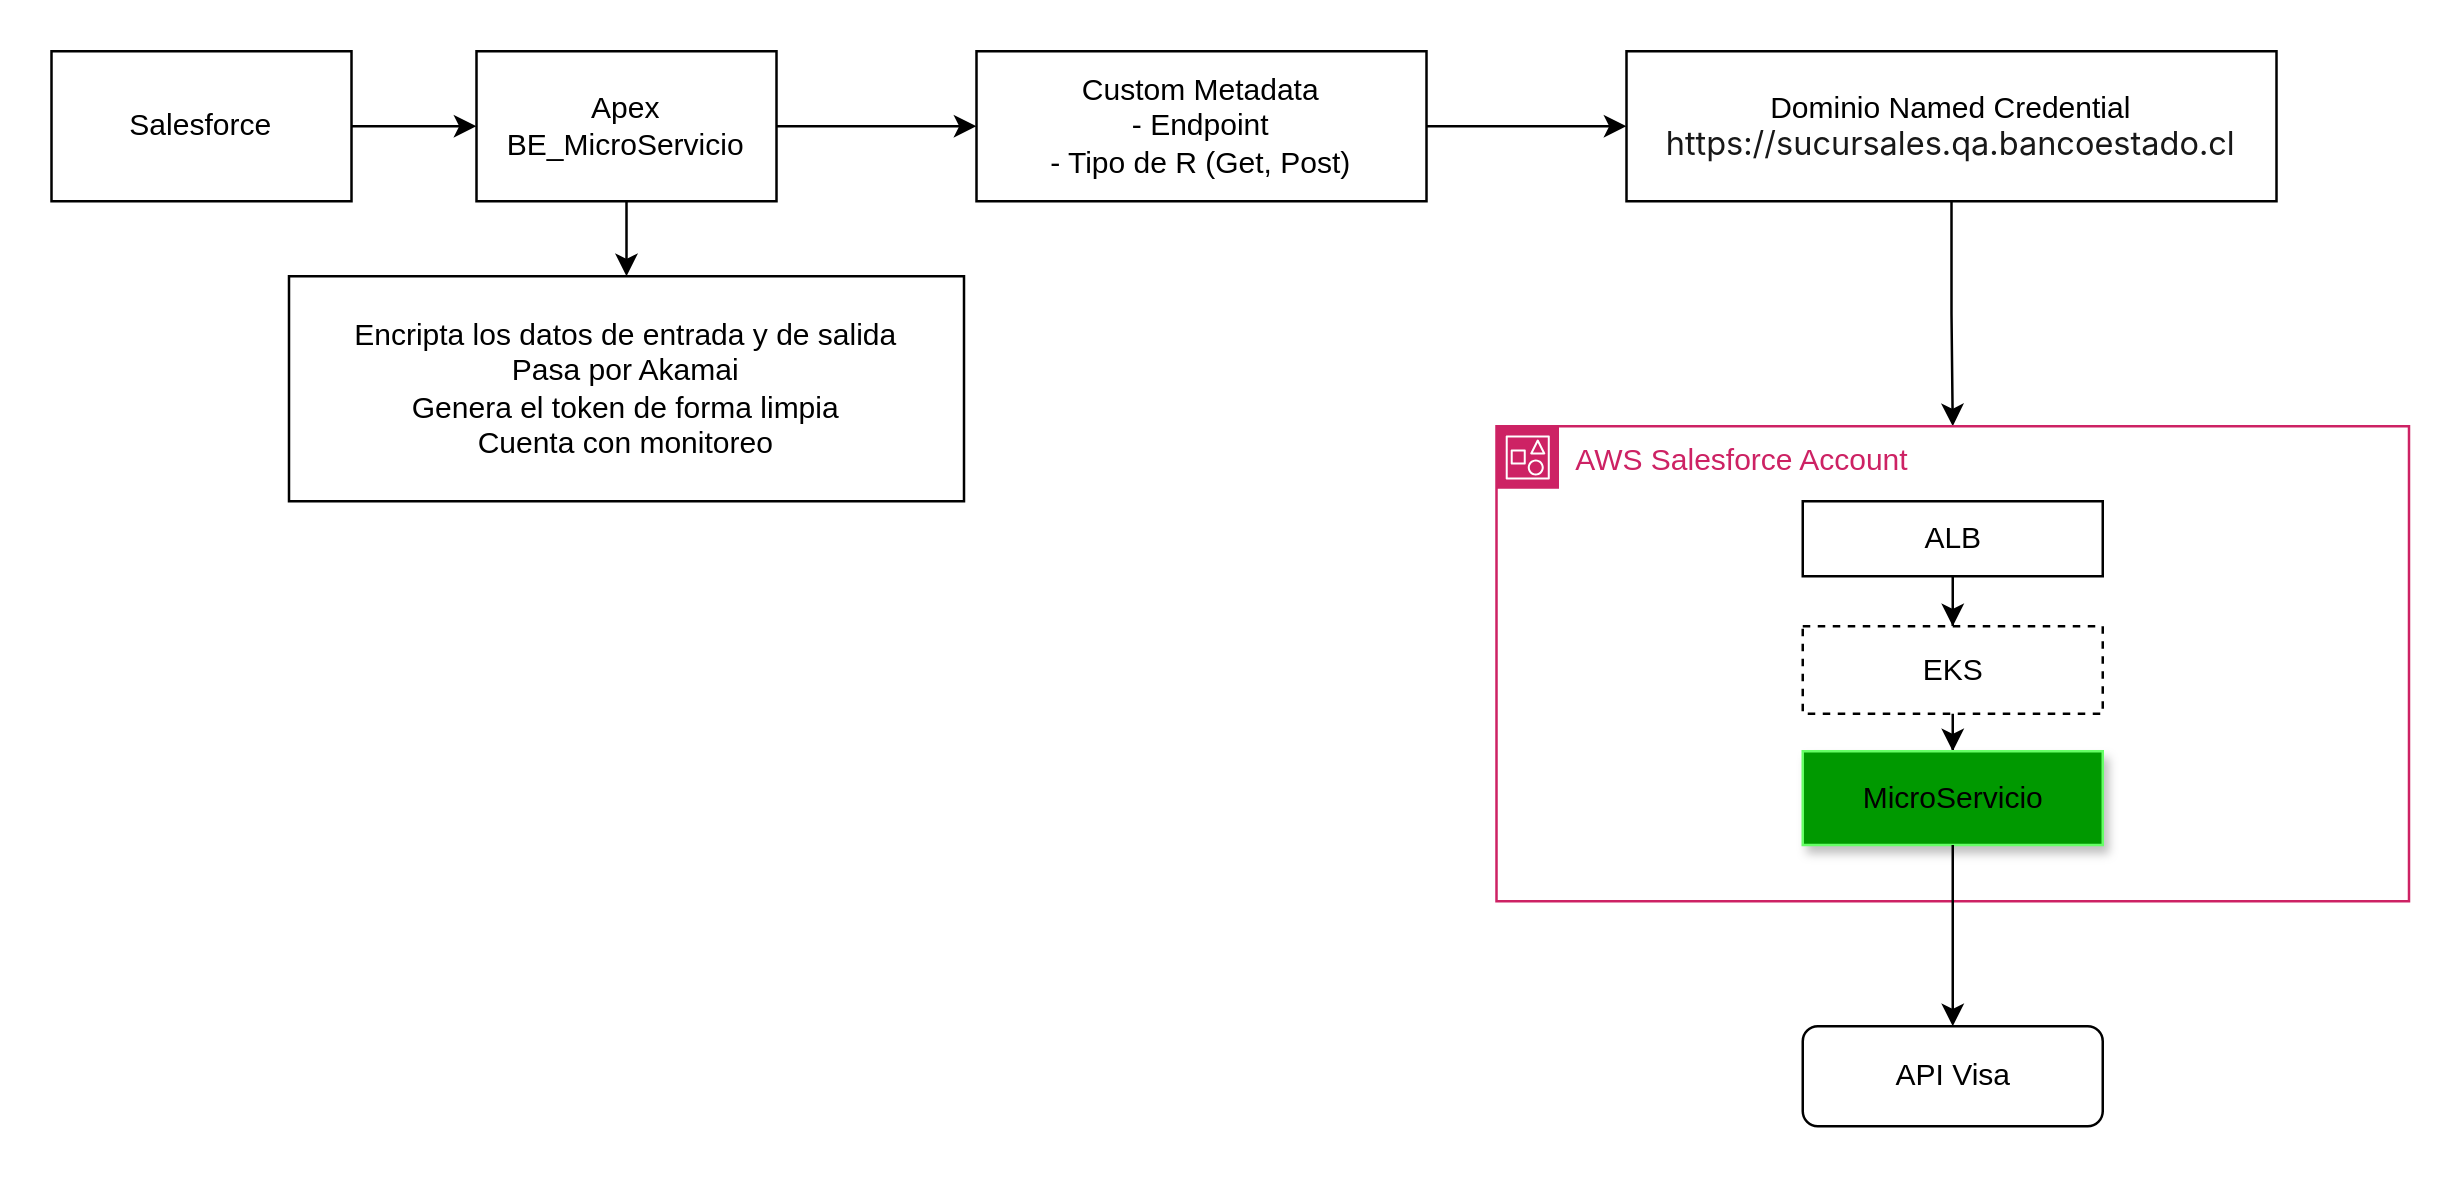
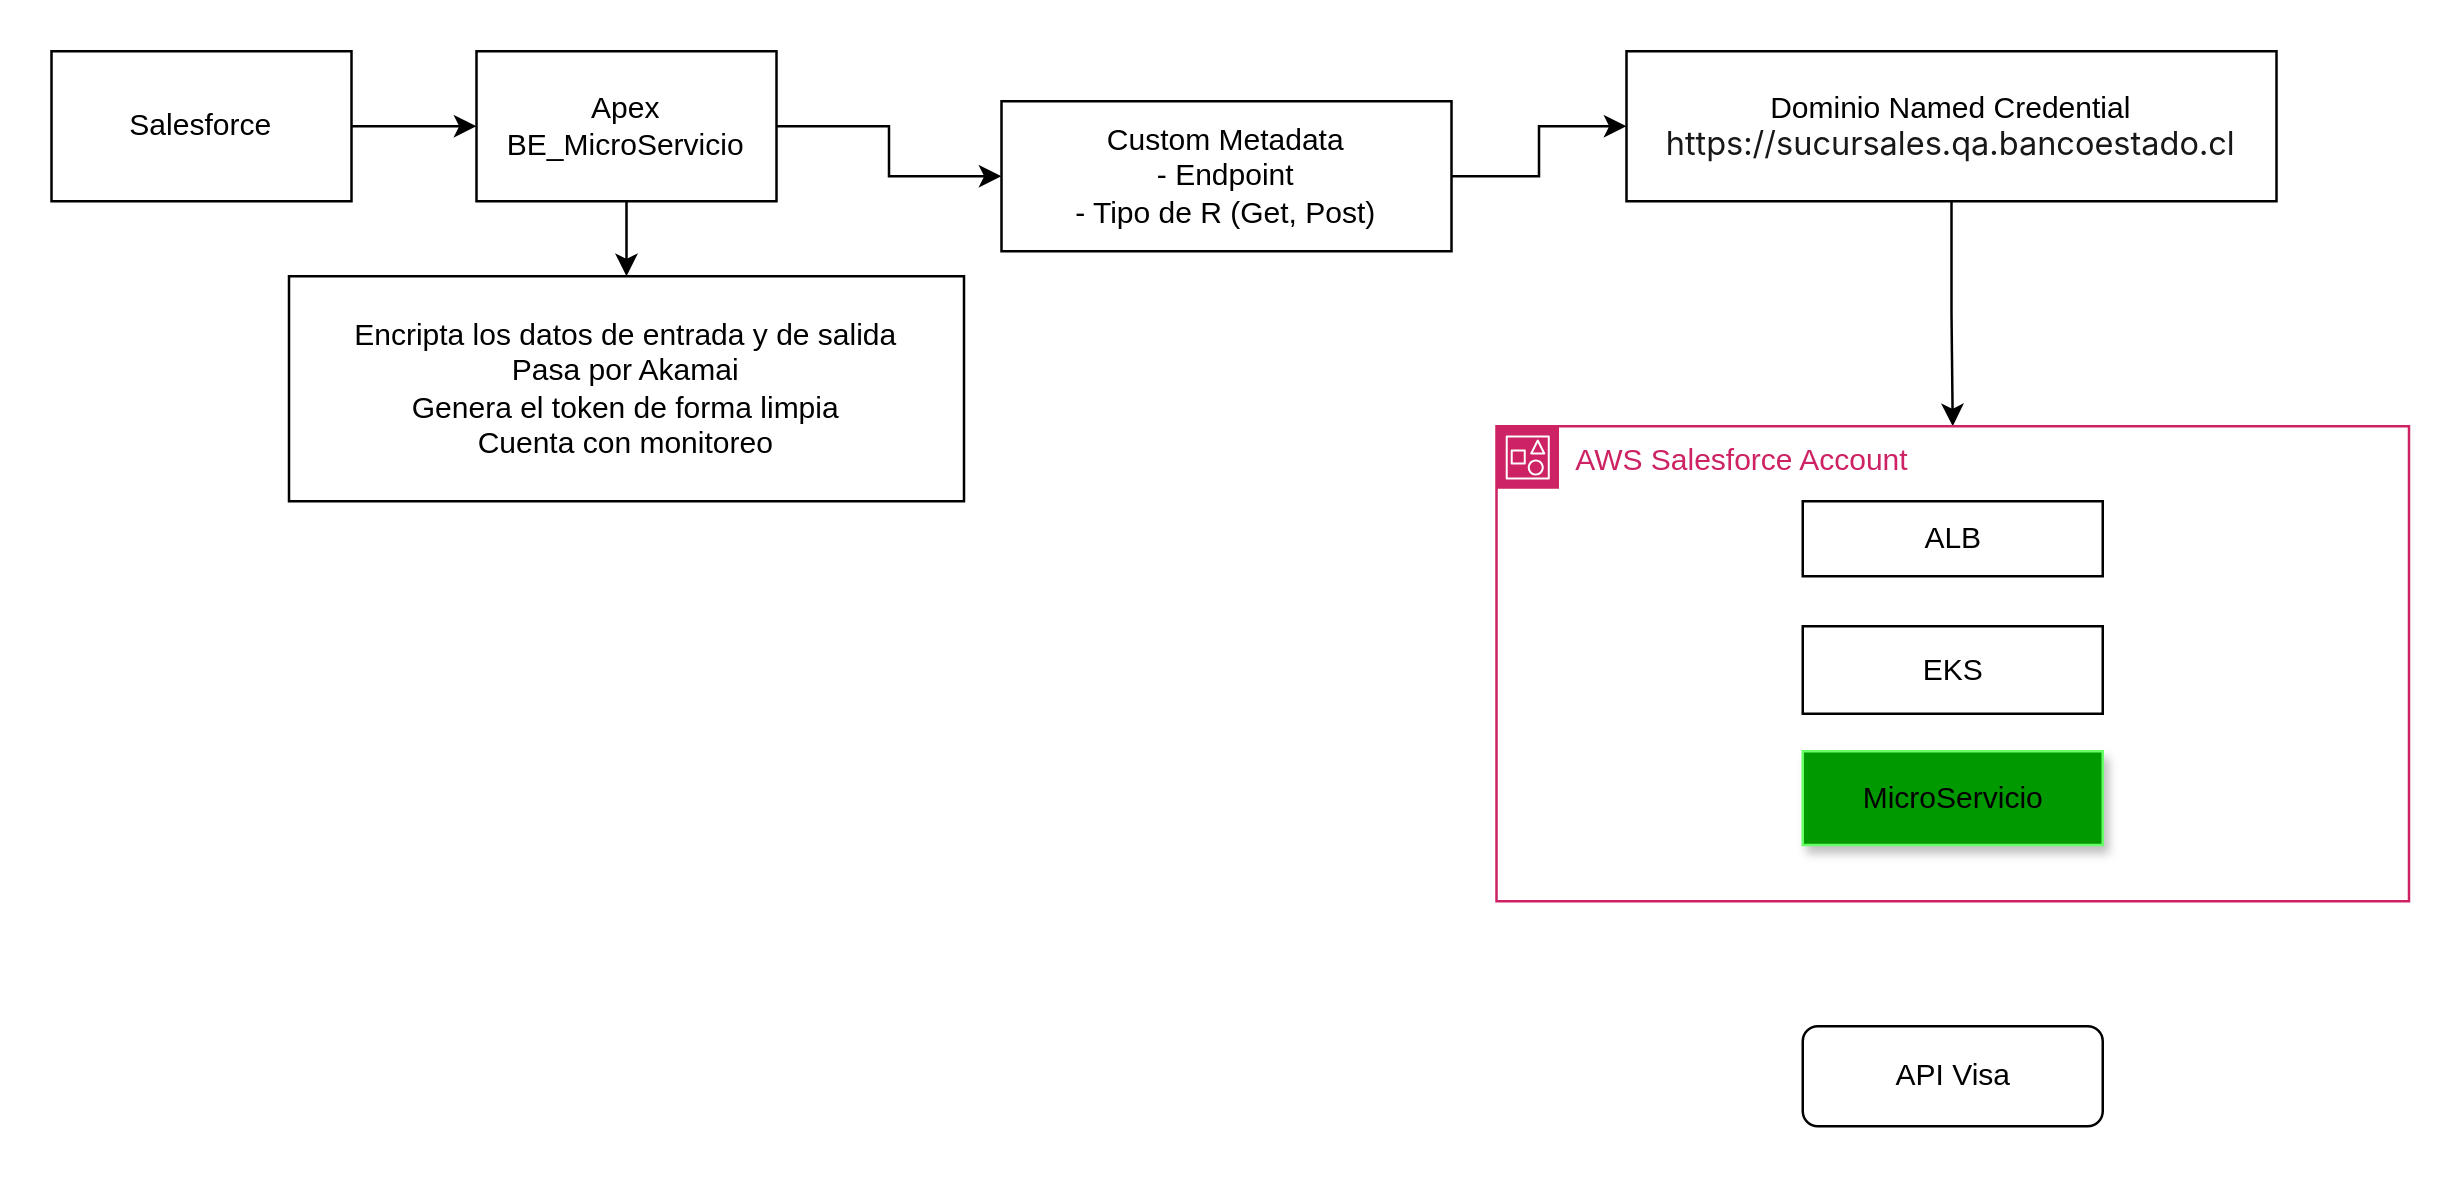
(1201, 126) -> (1226, 176)
(1953, 609) -> none
(1953, 670) -> (1953, 670)
(1953, 731) -> none
(1953, 957) -> none
